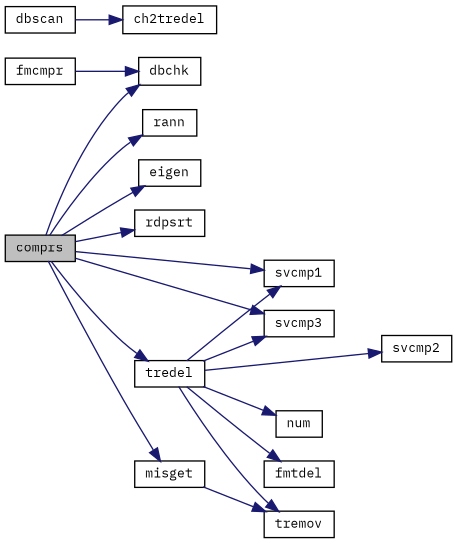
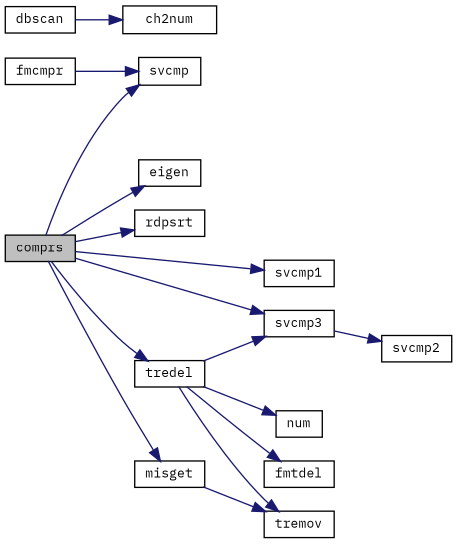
(170, 20) -> (170, 20)
(170, 71) -> (170, 71)
(170, 123) -> none
(228, 327) -> none
(287, 362) -> (351, 335)
